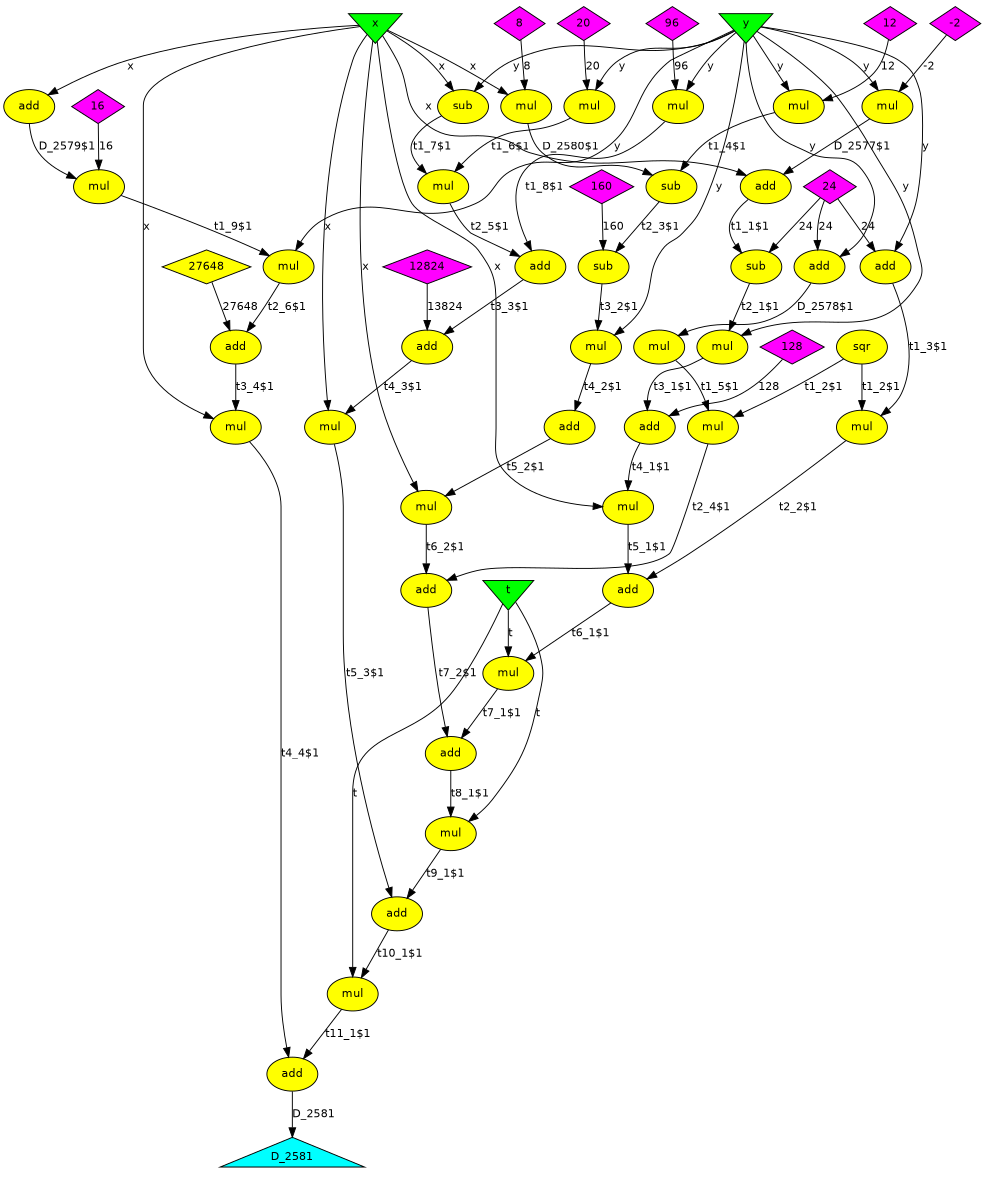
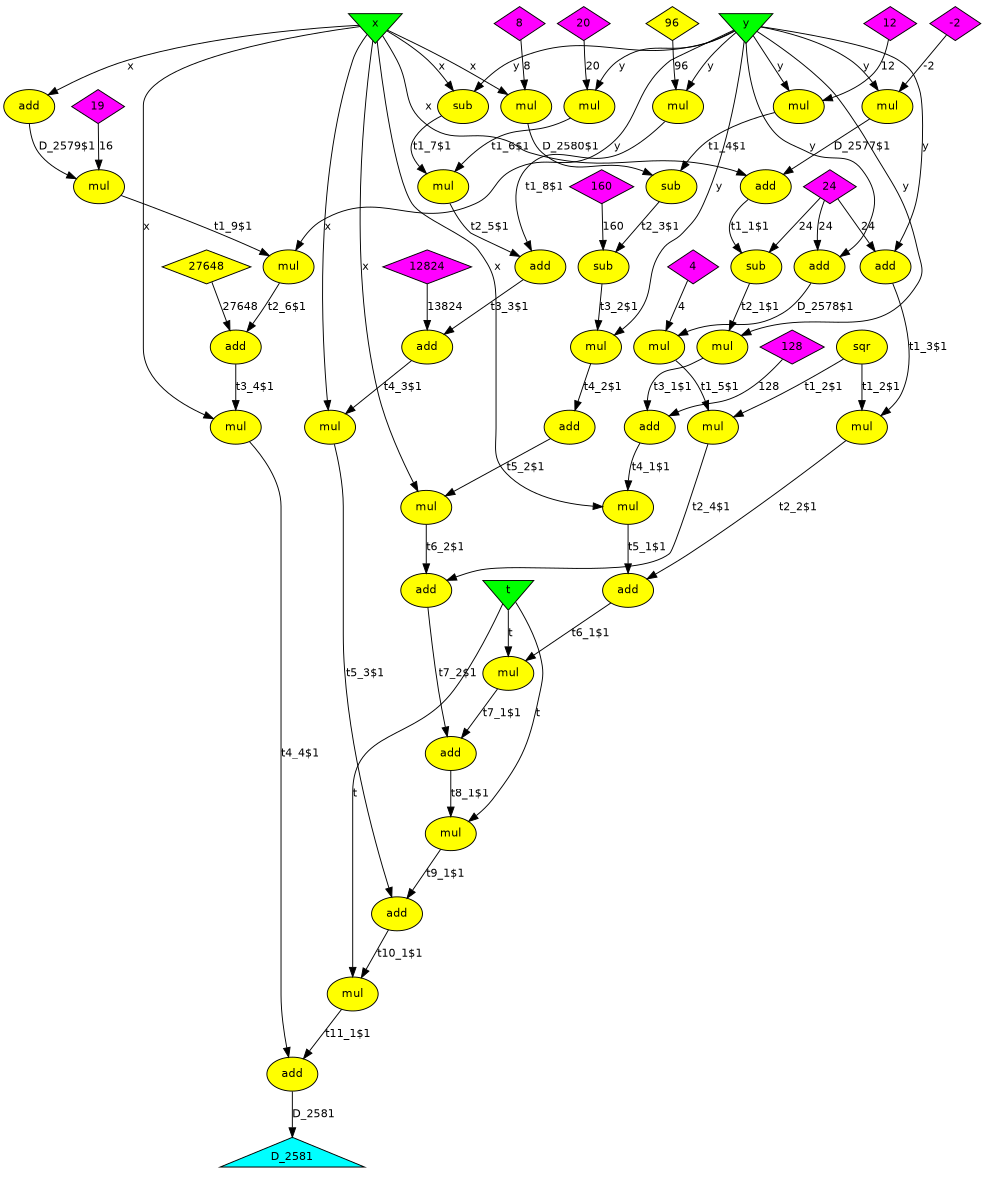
(672, 24) -> (672, 24)
(98, 107) -> (98, 107)
none -> (693, 267)
